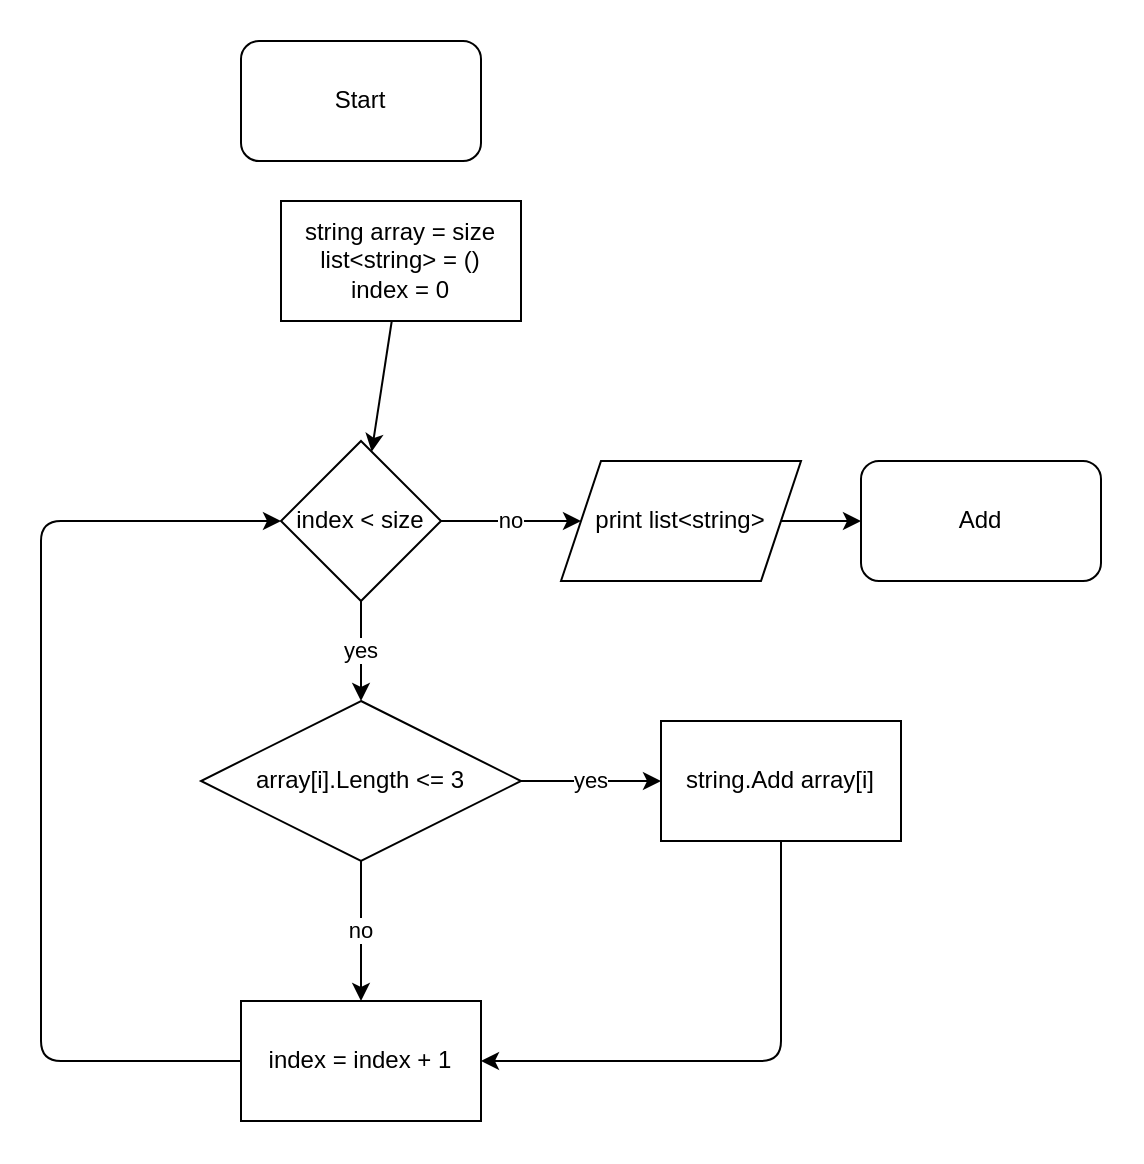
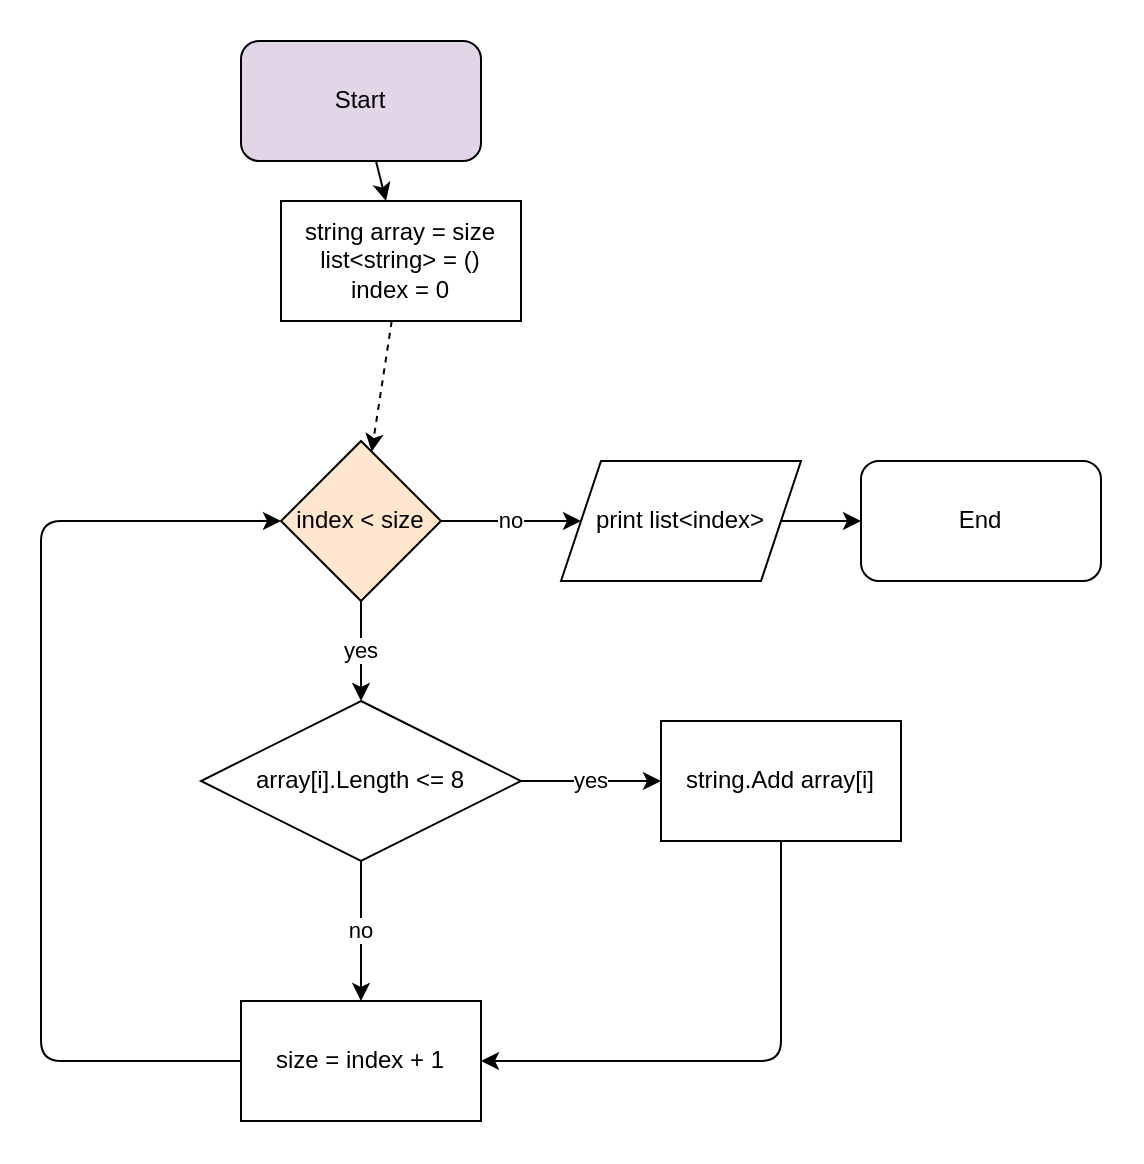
(361, 101) -> (361, 101)
none -> (379, 175)
(383, 381) -> (383, 381)
(361, 521) -> (361, 521)
(681, 521) -> (681, 521)
(981, 521) -> (981, 521)
(361, 781) -> (361, 781)
(361, 1061) -> (361, 1061)
